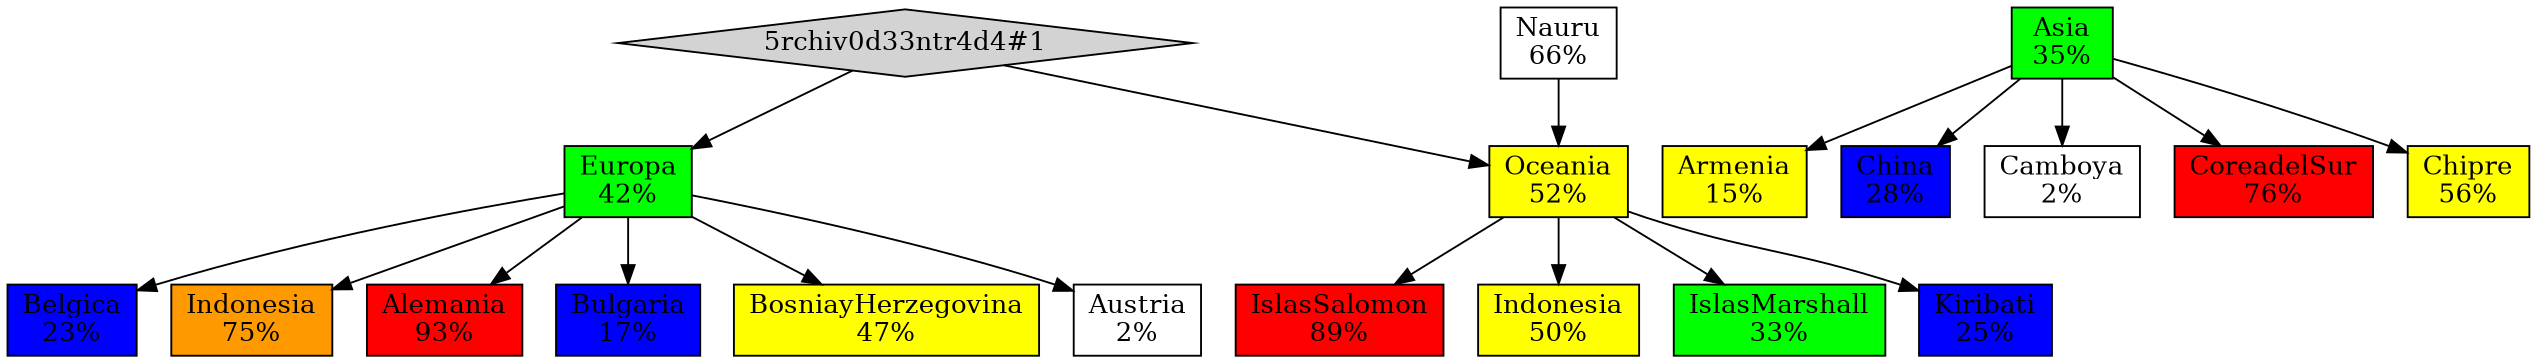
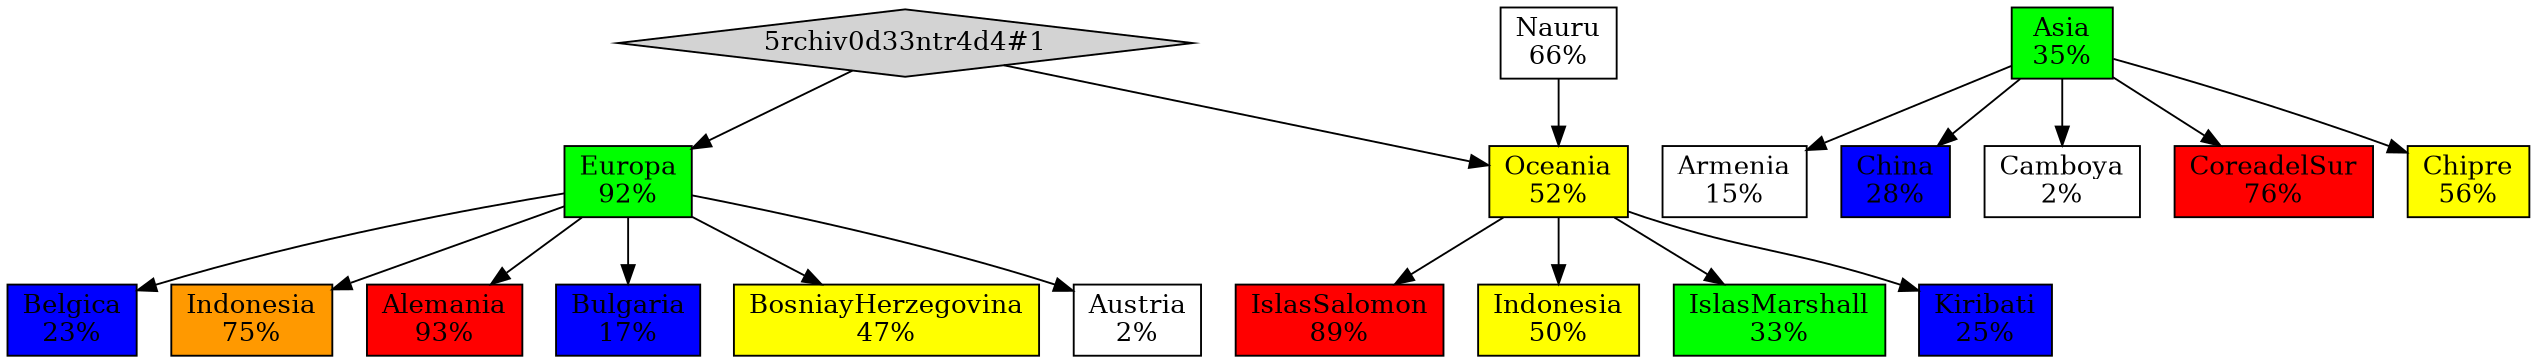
(628, 182) -> (628, 182)
(1735, 182) -> (1735, 182)
